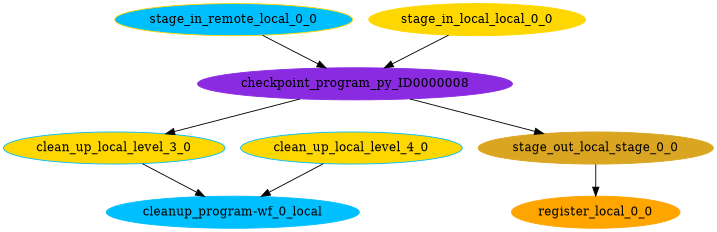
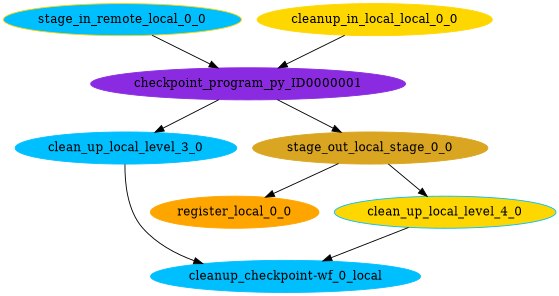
(477, 20) -> (375, 20)
(355, 84) -> (248, 84)
(114, 148) -> (126, 148)
none -> (404, 177)
(233, 212) -> (286, 276)
